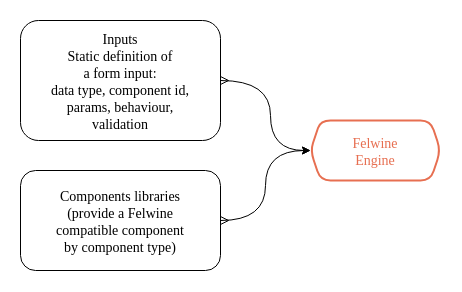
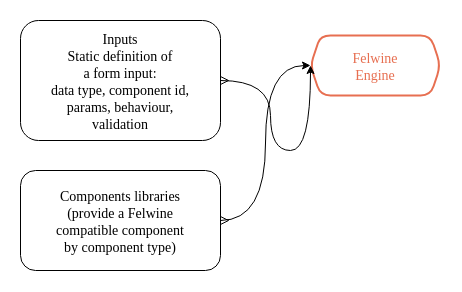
(376, 151) -> (376, 66)
